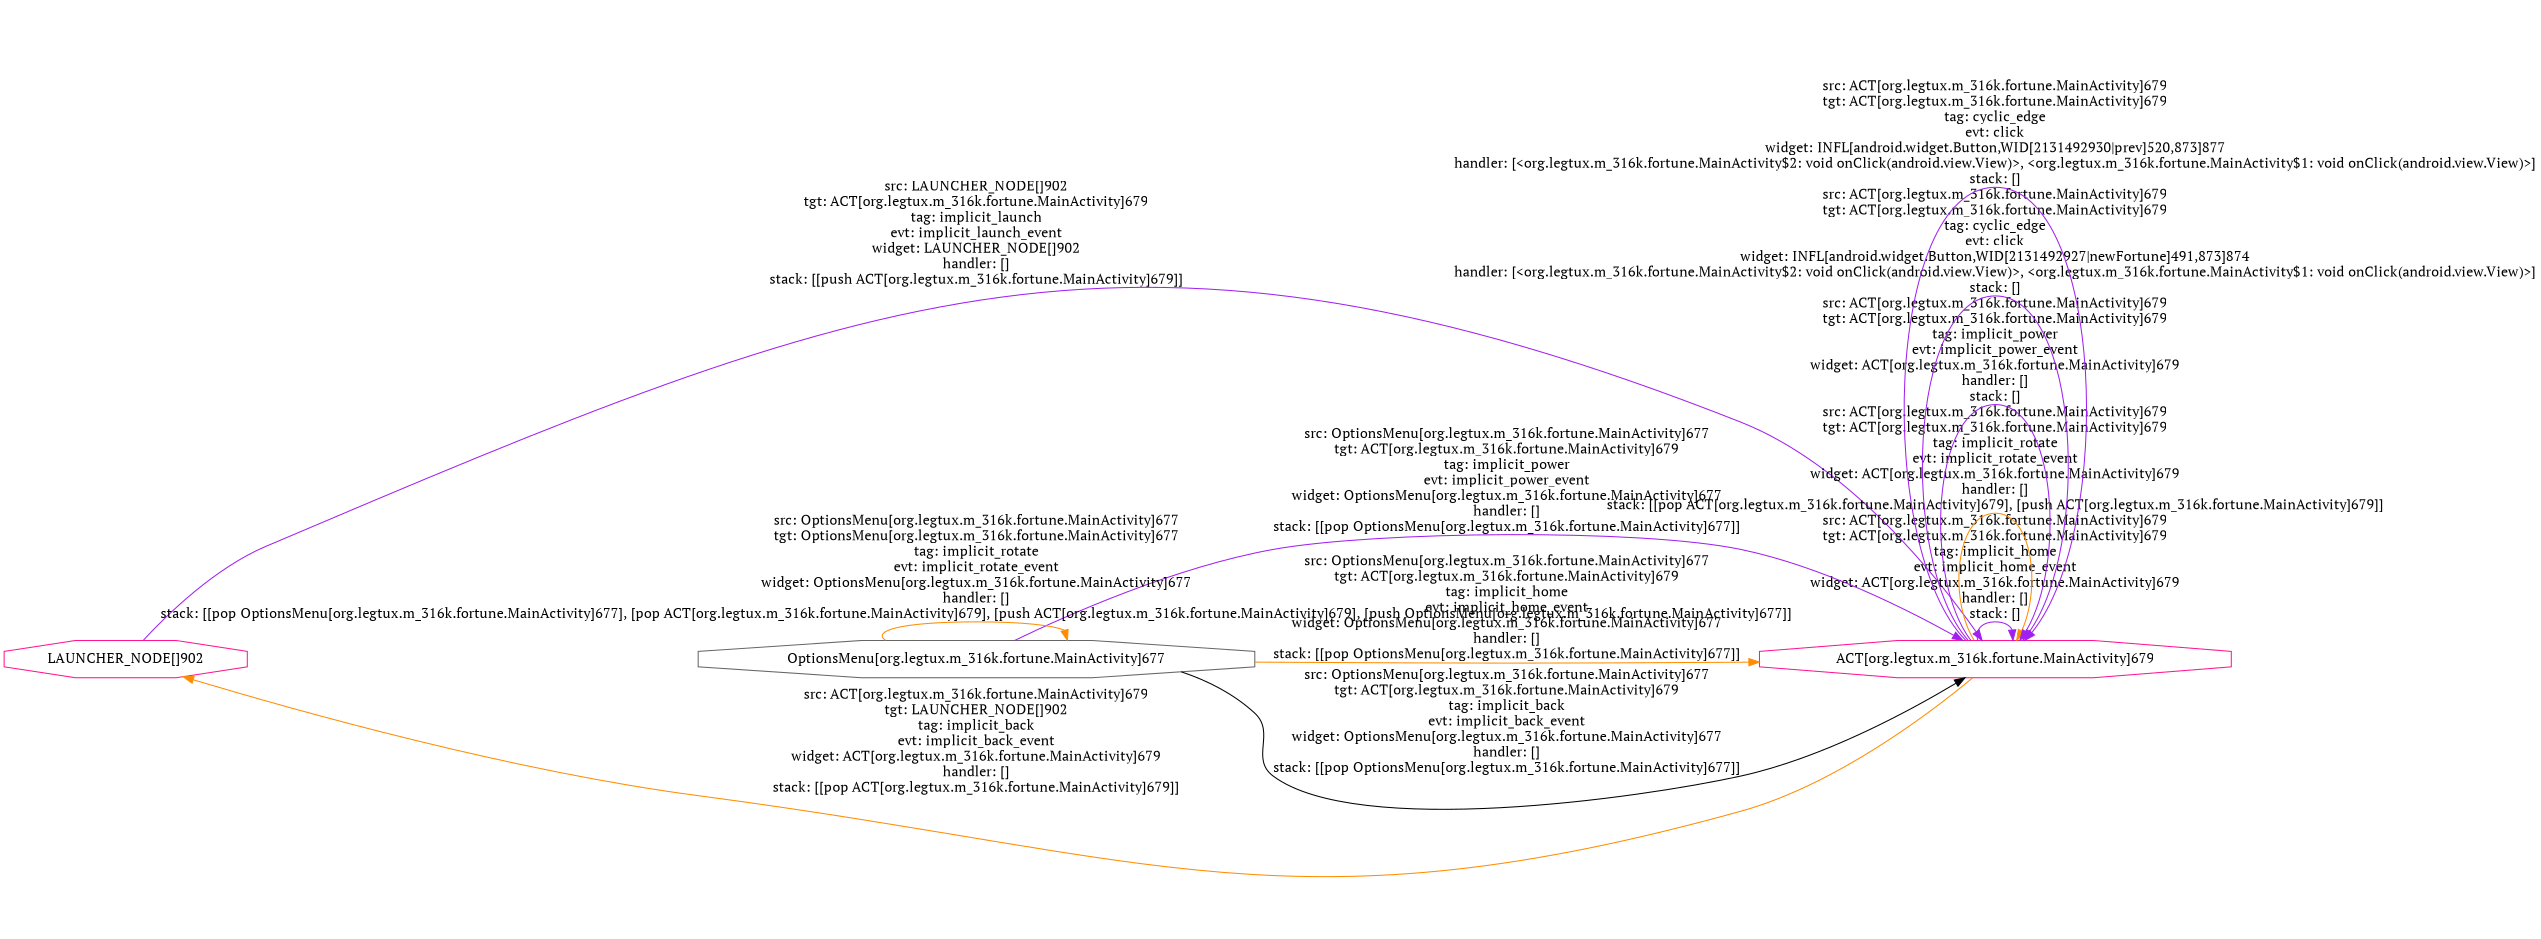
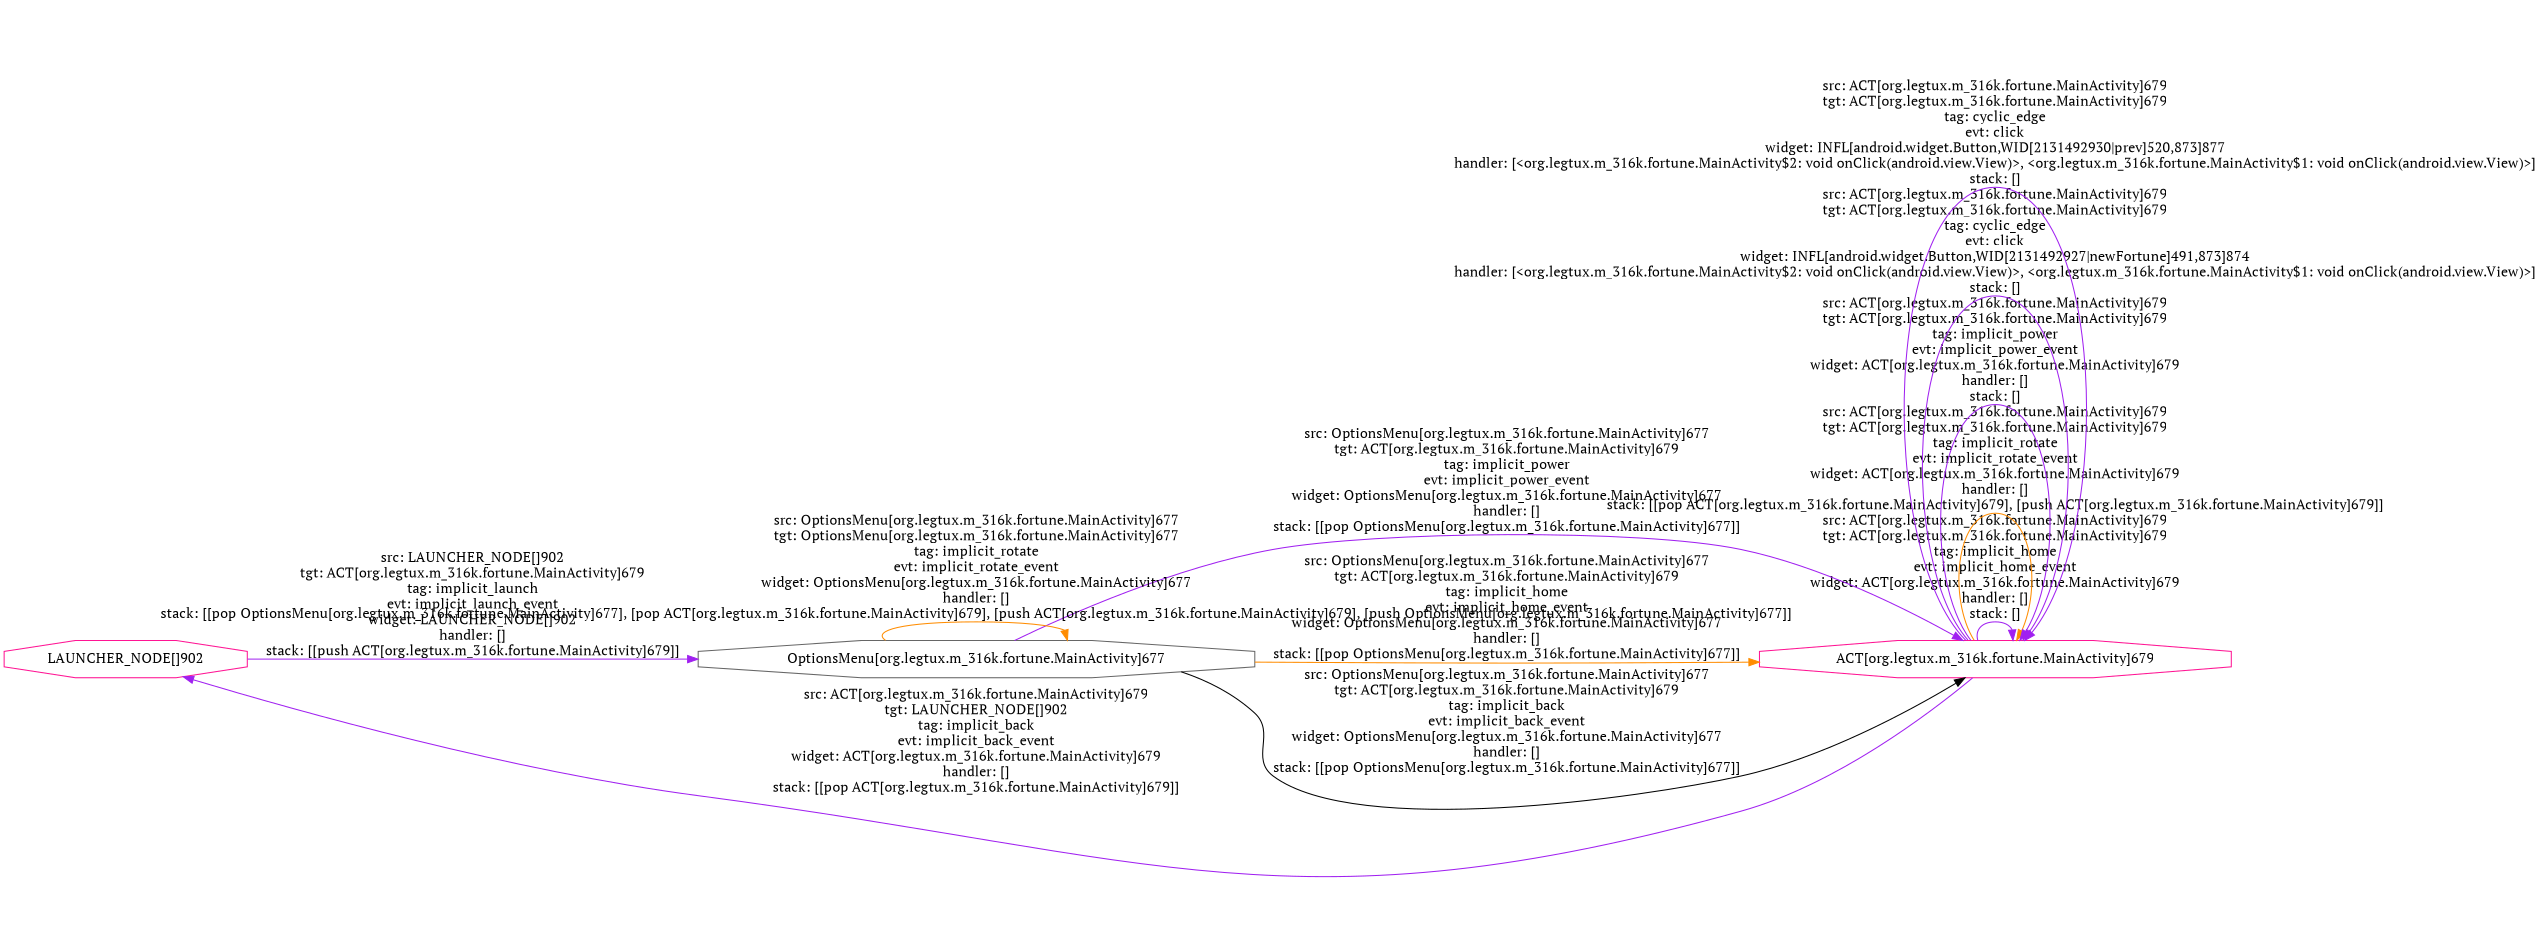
(1073, 293) -> (467, 659)
(1096, 857) -> (1096, 857)
